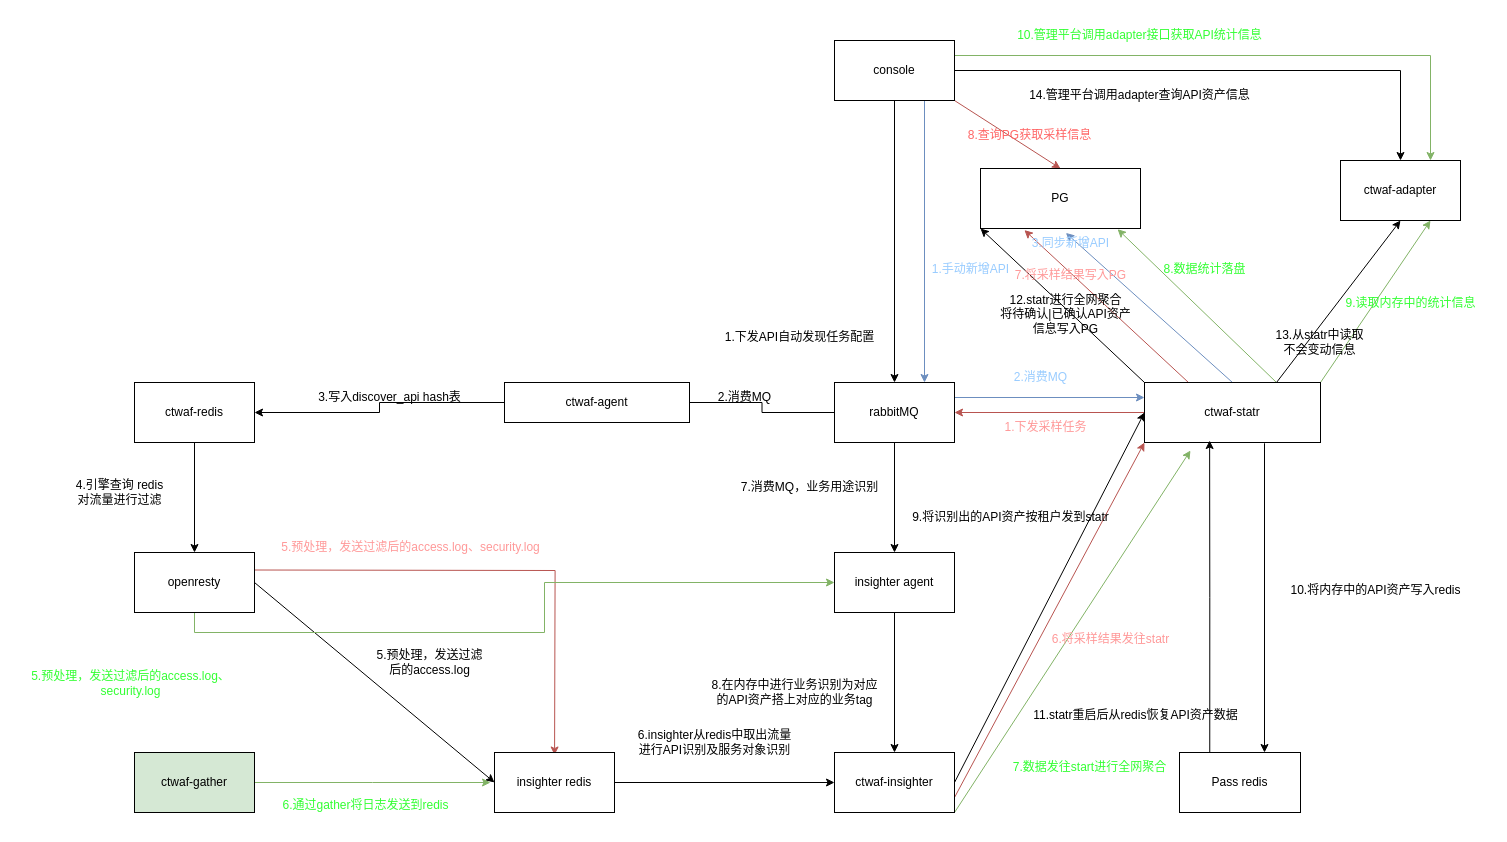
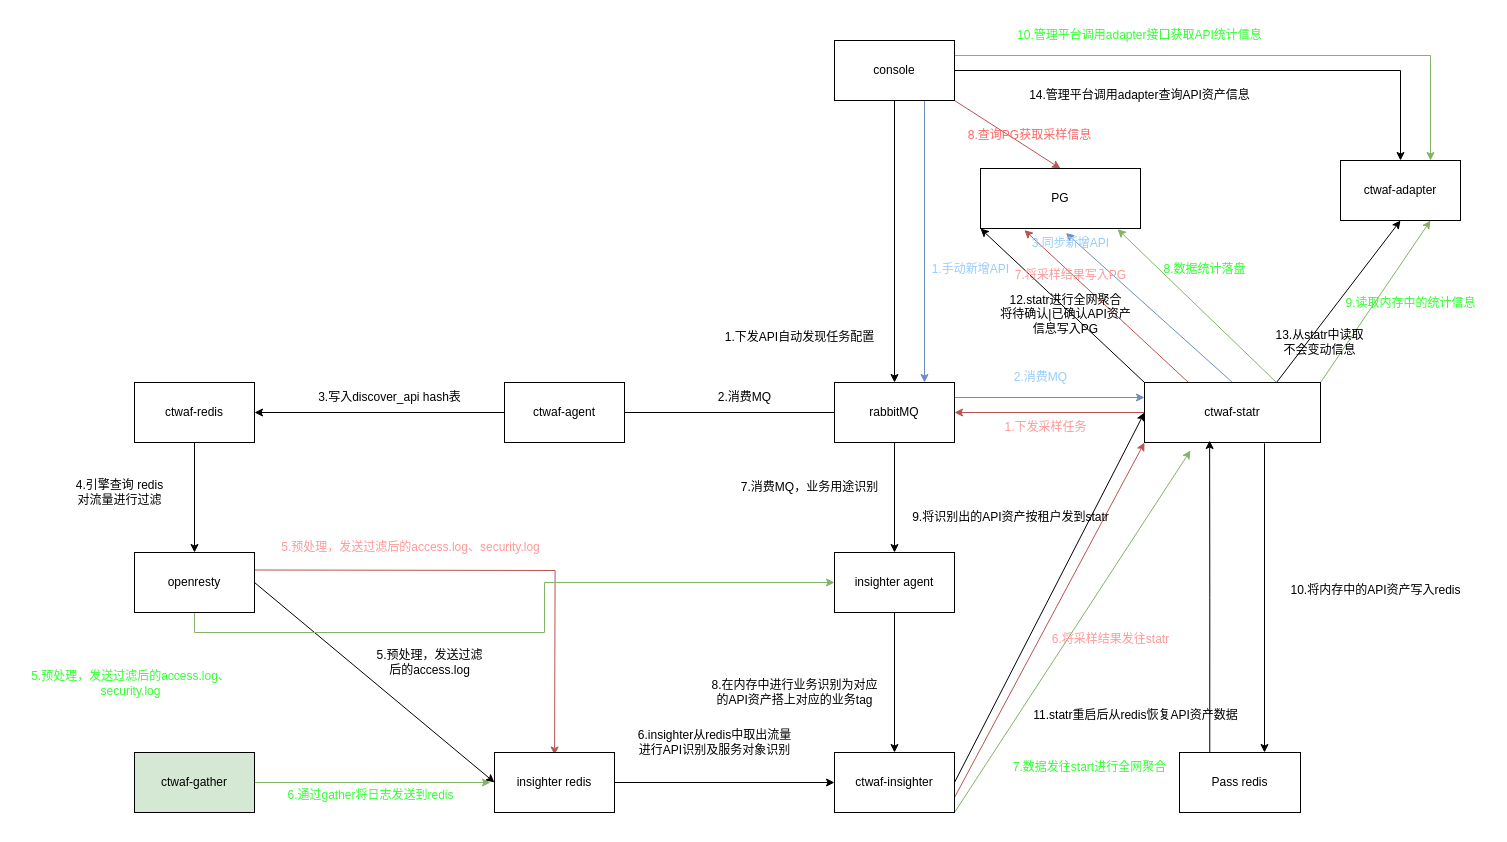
(597, 403) -> (565, 413)
(366, 806) -> (371, 796)
